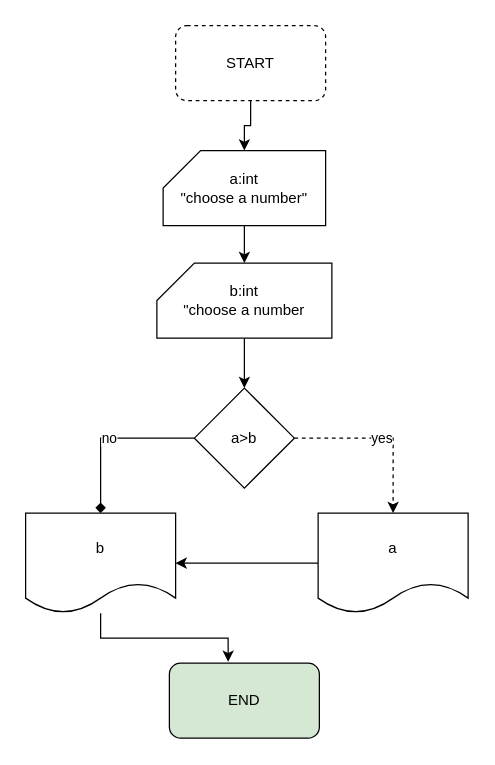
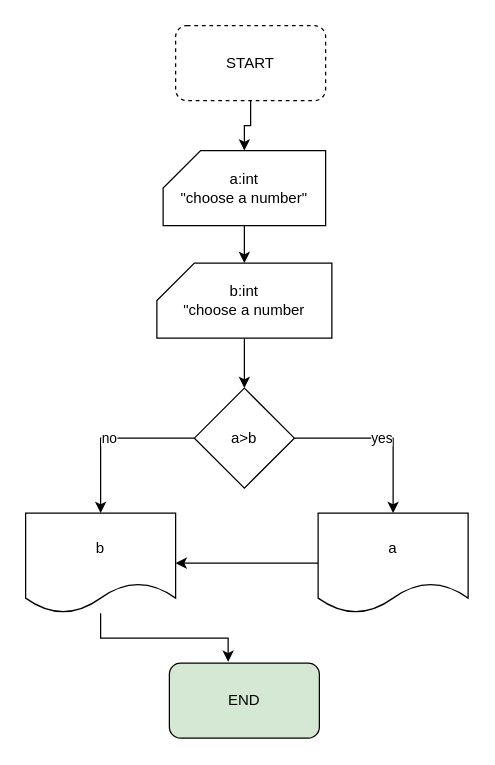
(333, 438) -> (333, 438)
(101, 502) -> (101, 503)
